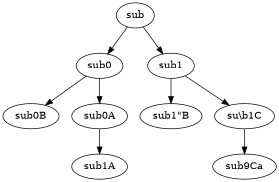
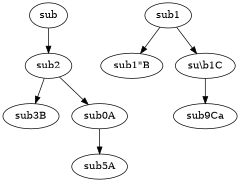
(151, 38) -> none
(100, 66) -> (49, 66)
(31, 116) -> (31, 116)
(100, 167) -> (100, 167)
